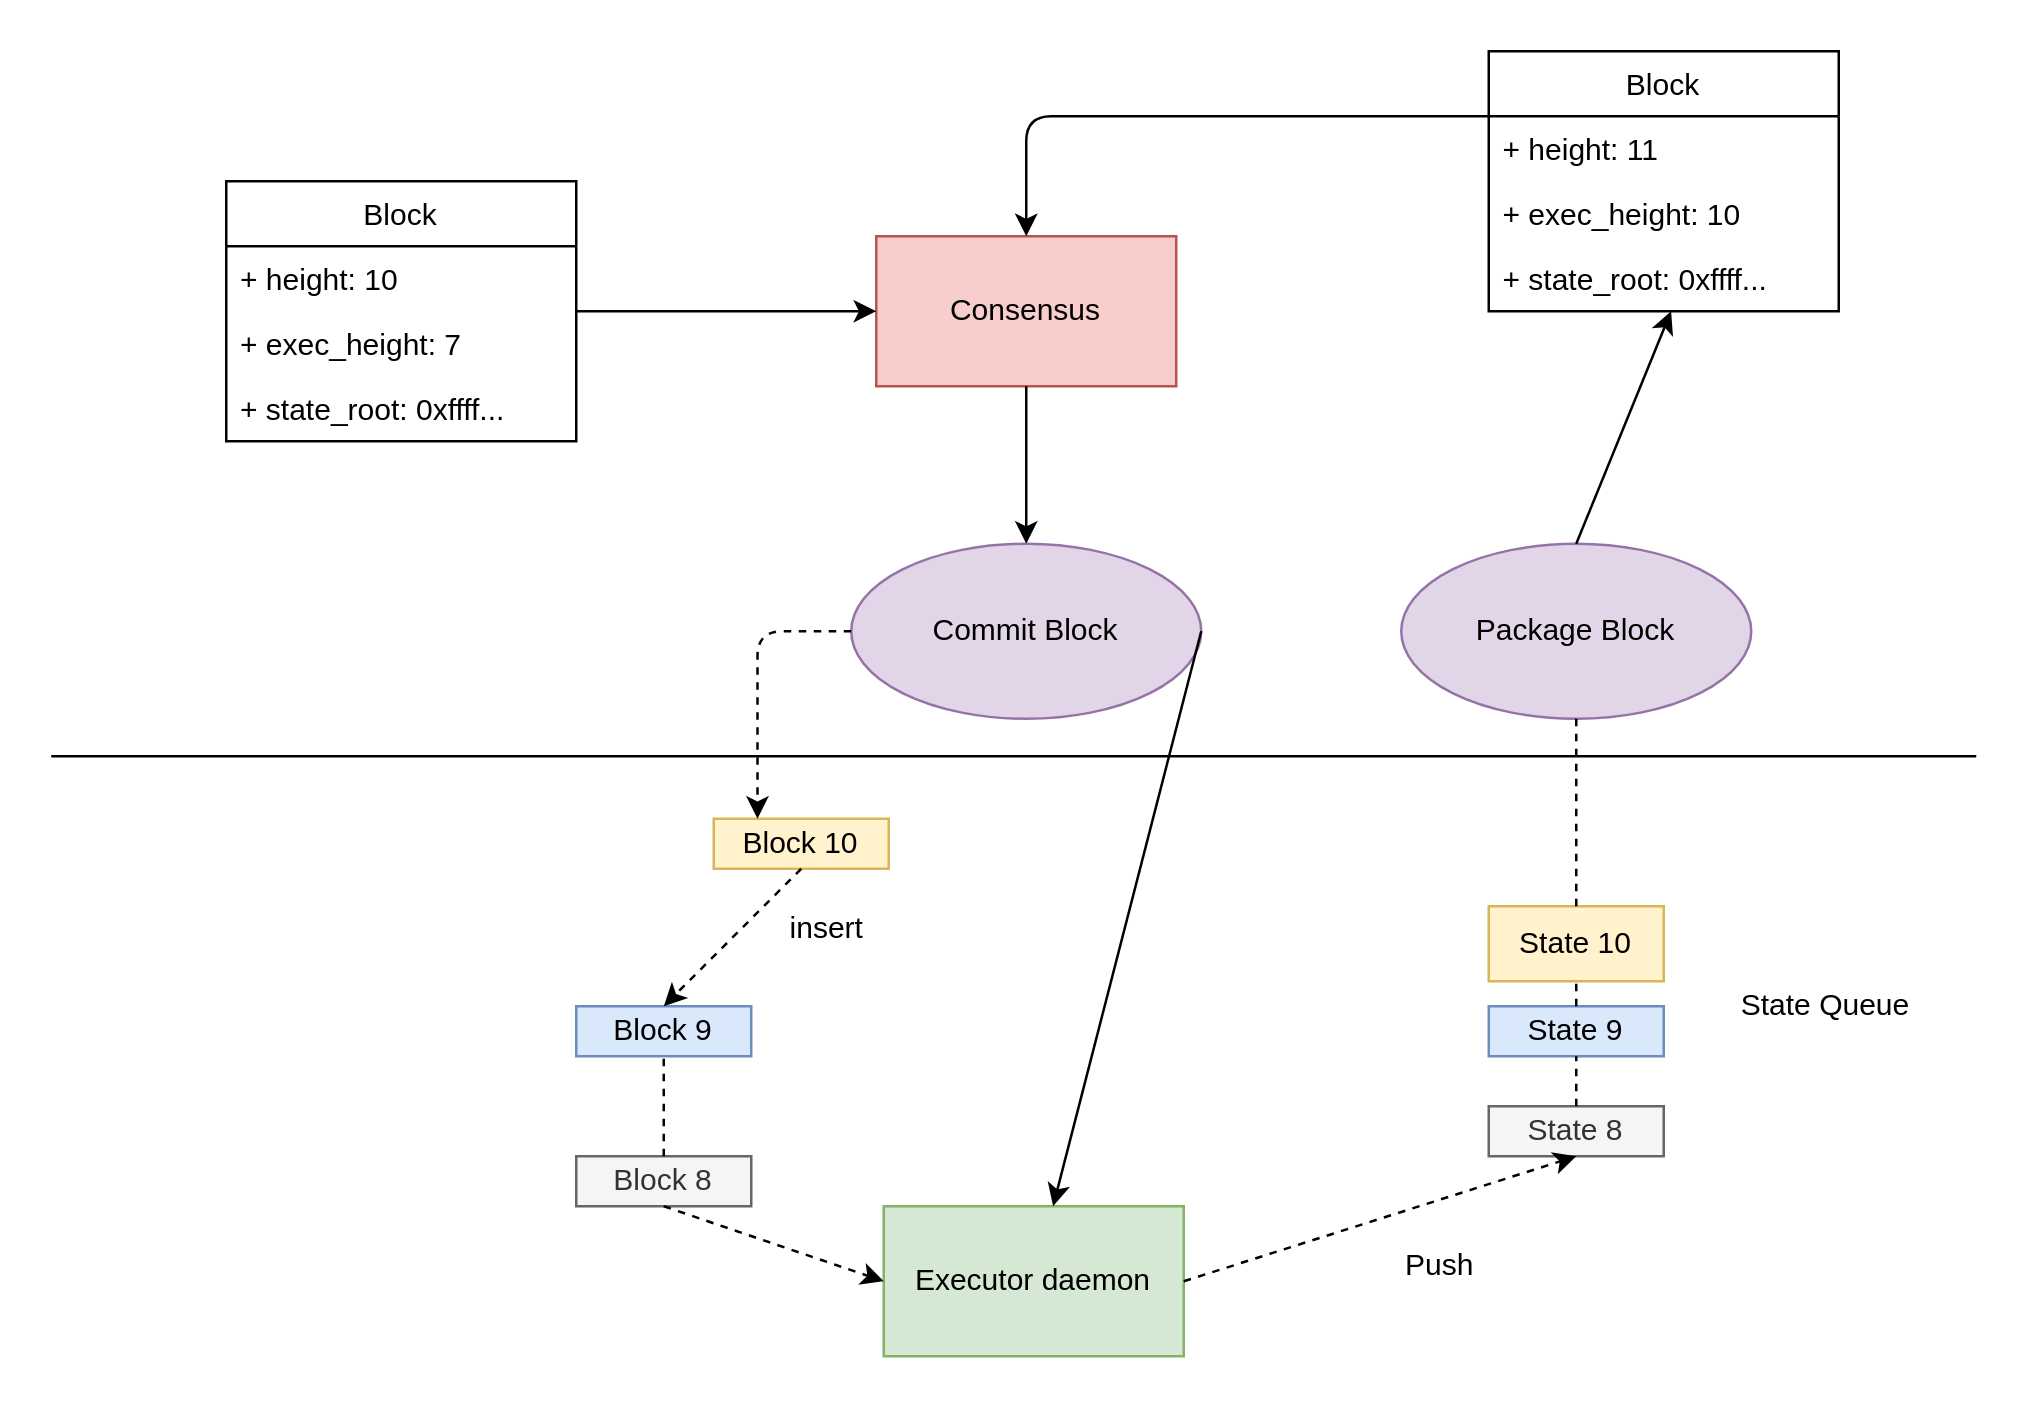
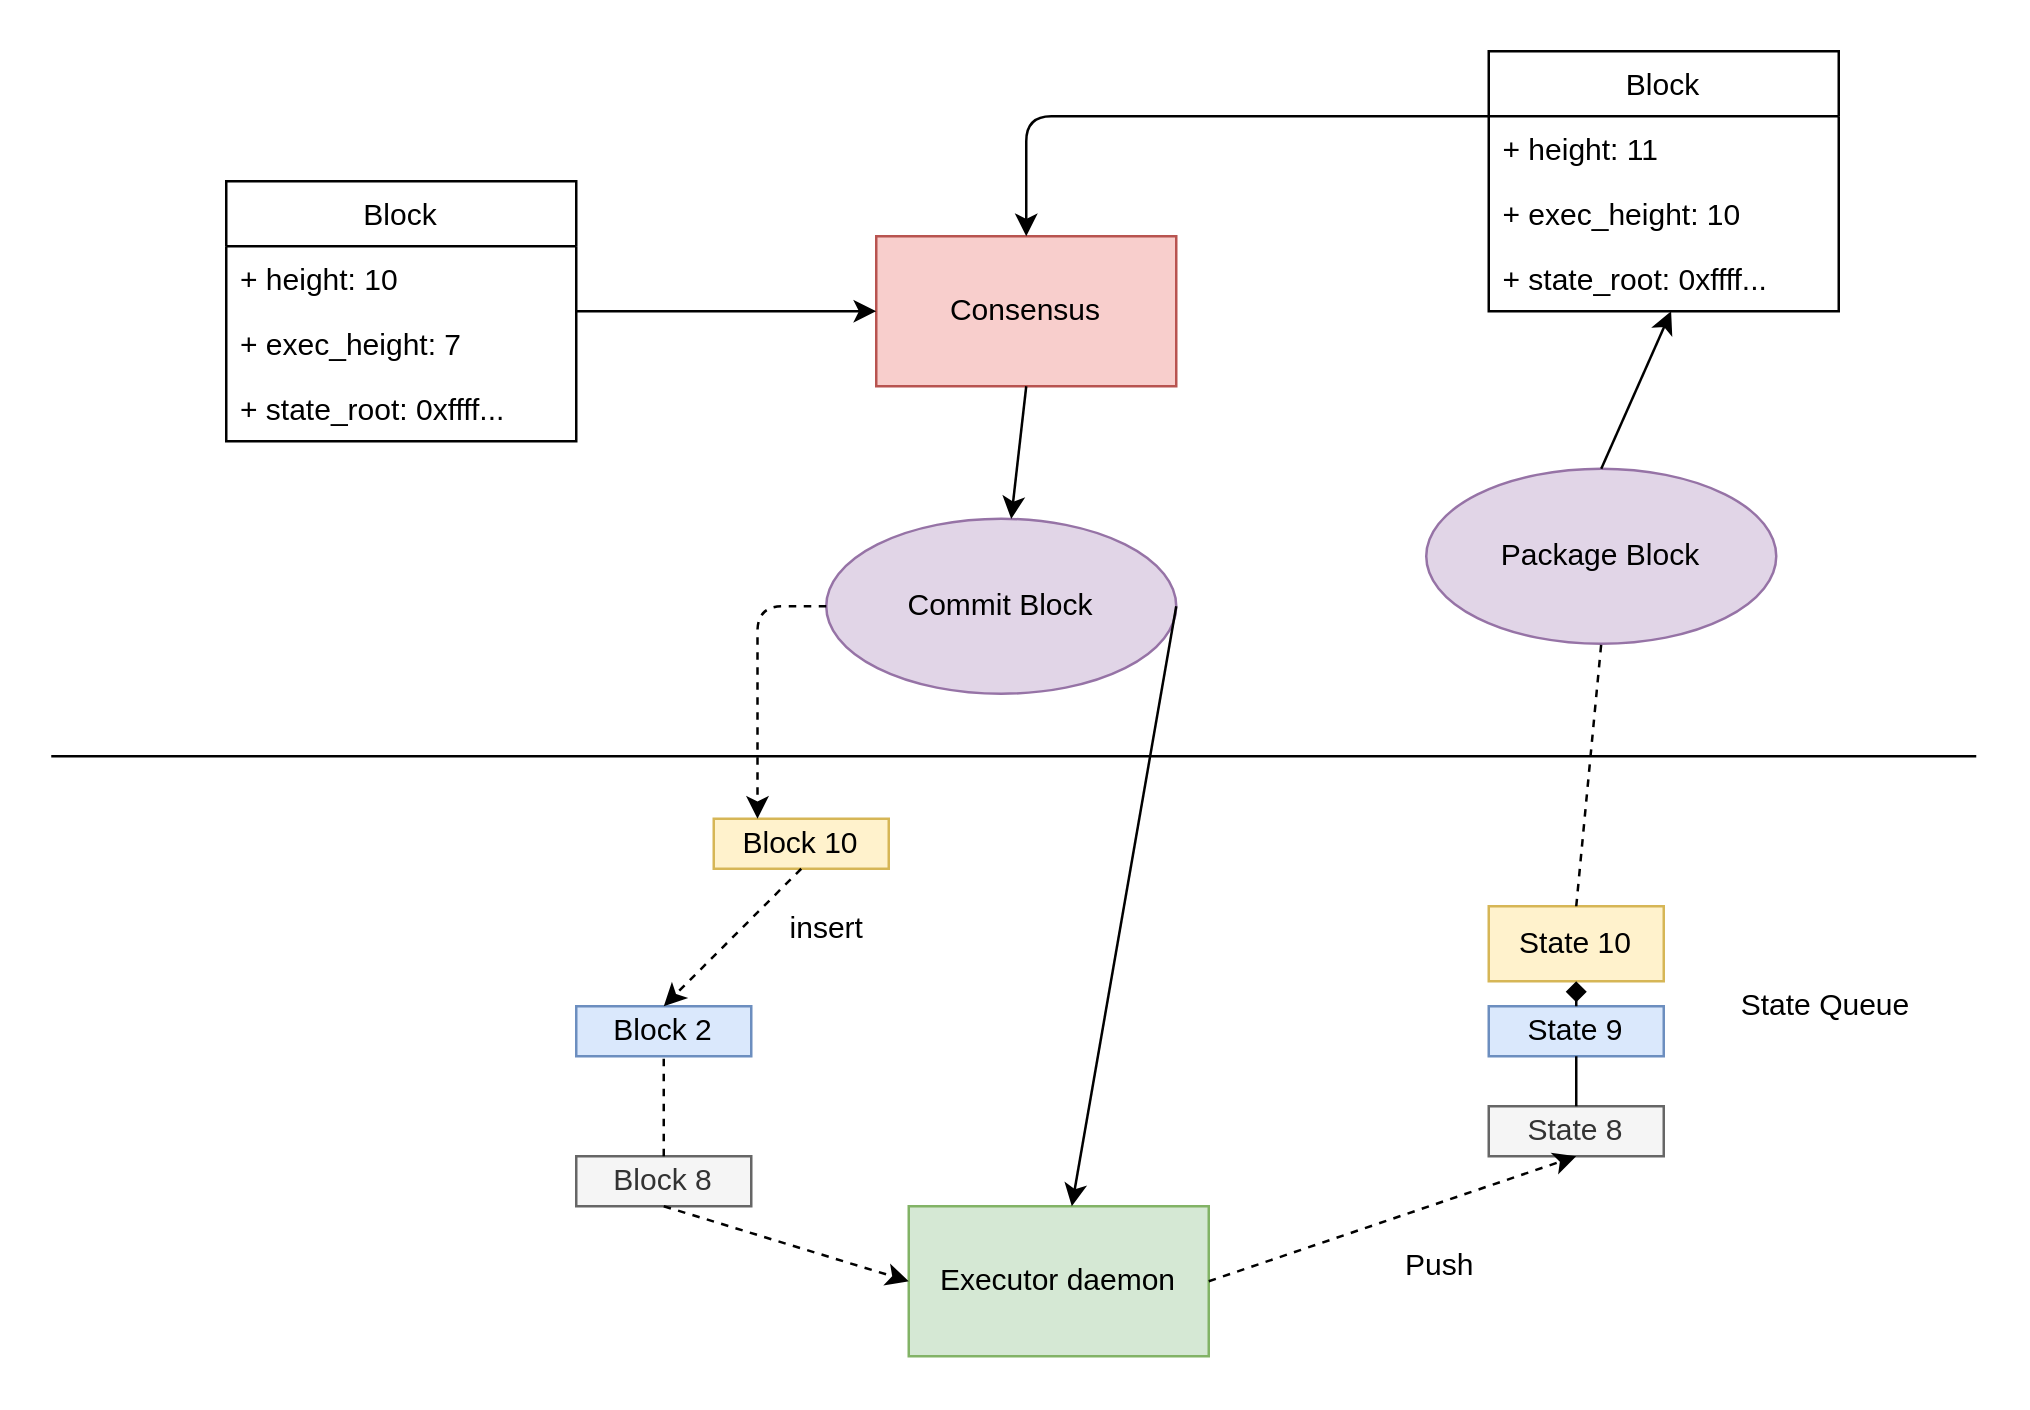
(1026, 631) -> (1001, 606)
(1576, 631) -> (1601, 556)
(1576, 992) -> (1576, 1002)
(664, 1031) -> (664, 1031)
(1576, 1080) -> (1576, 1080)
(1034, 1281) -> (1059, 1281)
